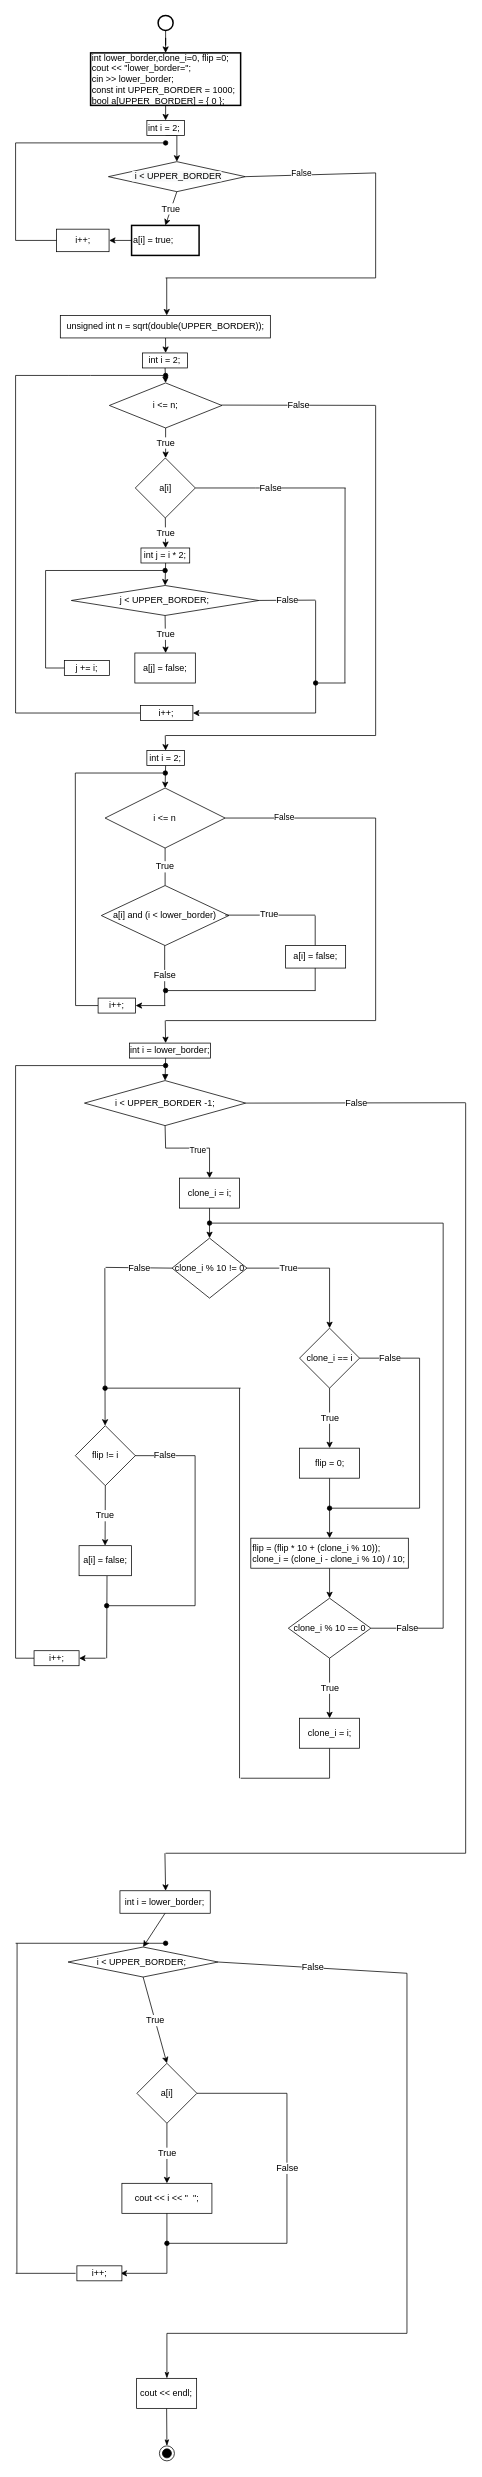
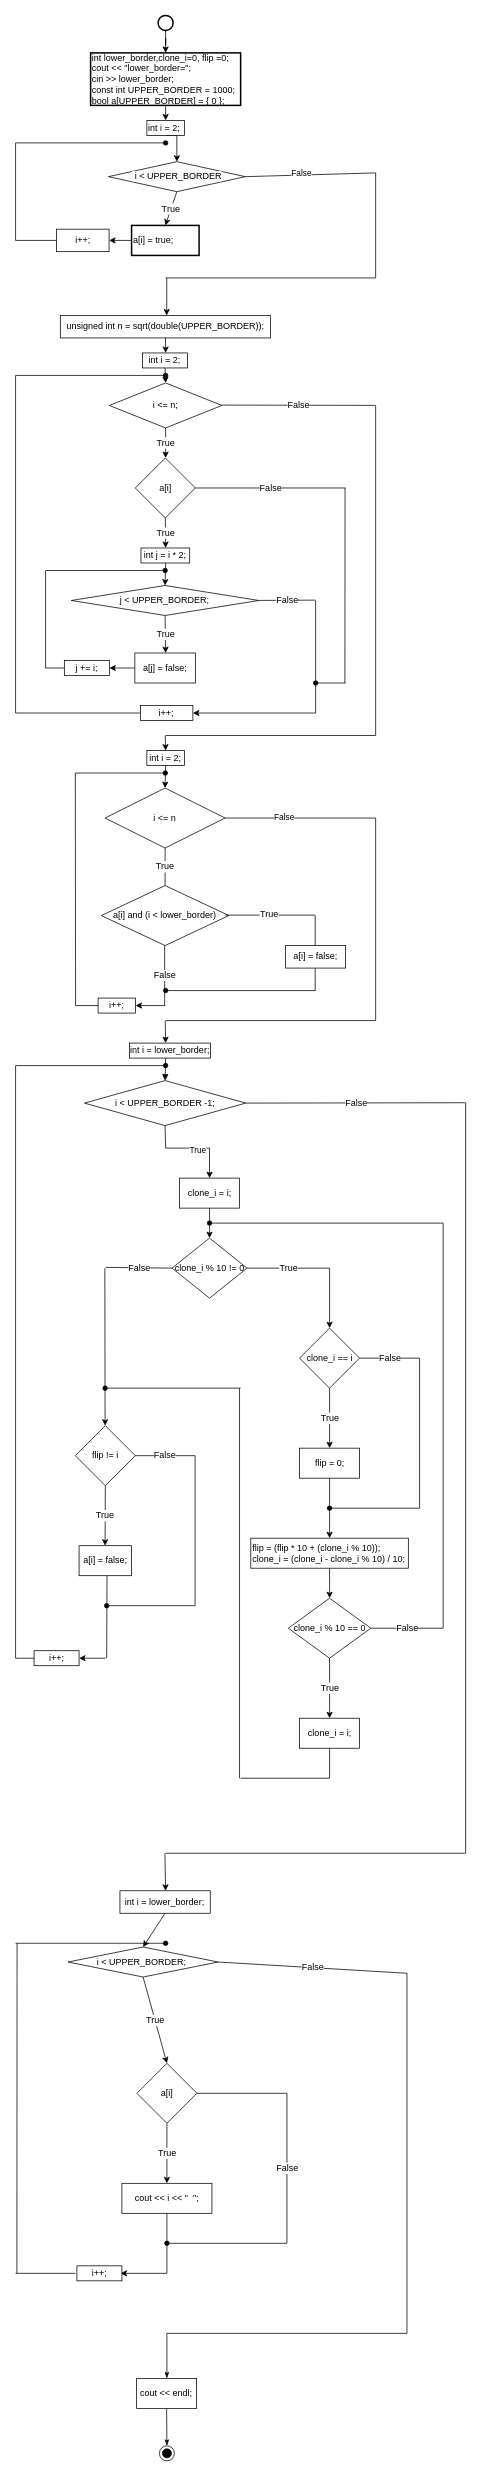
none -> (116, 668)
